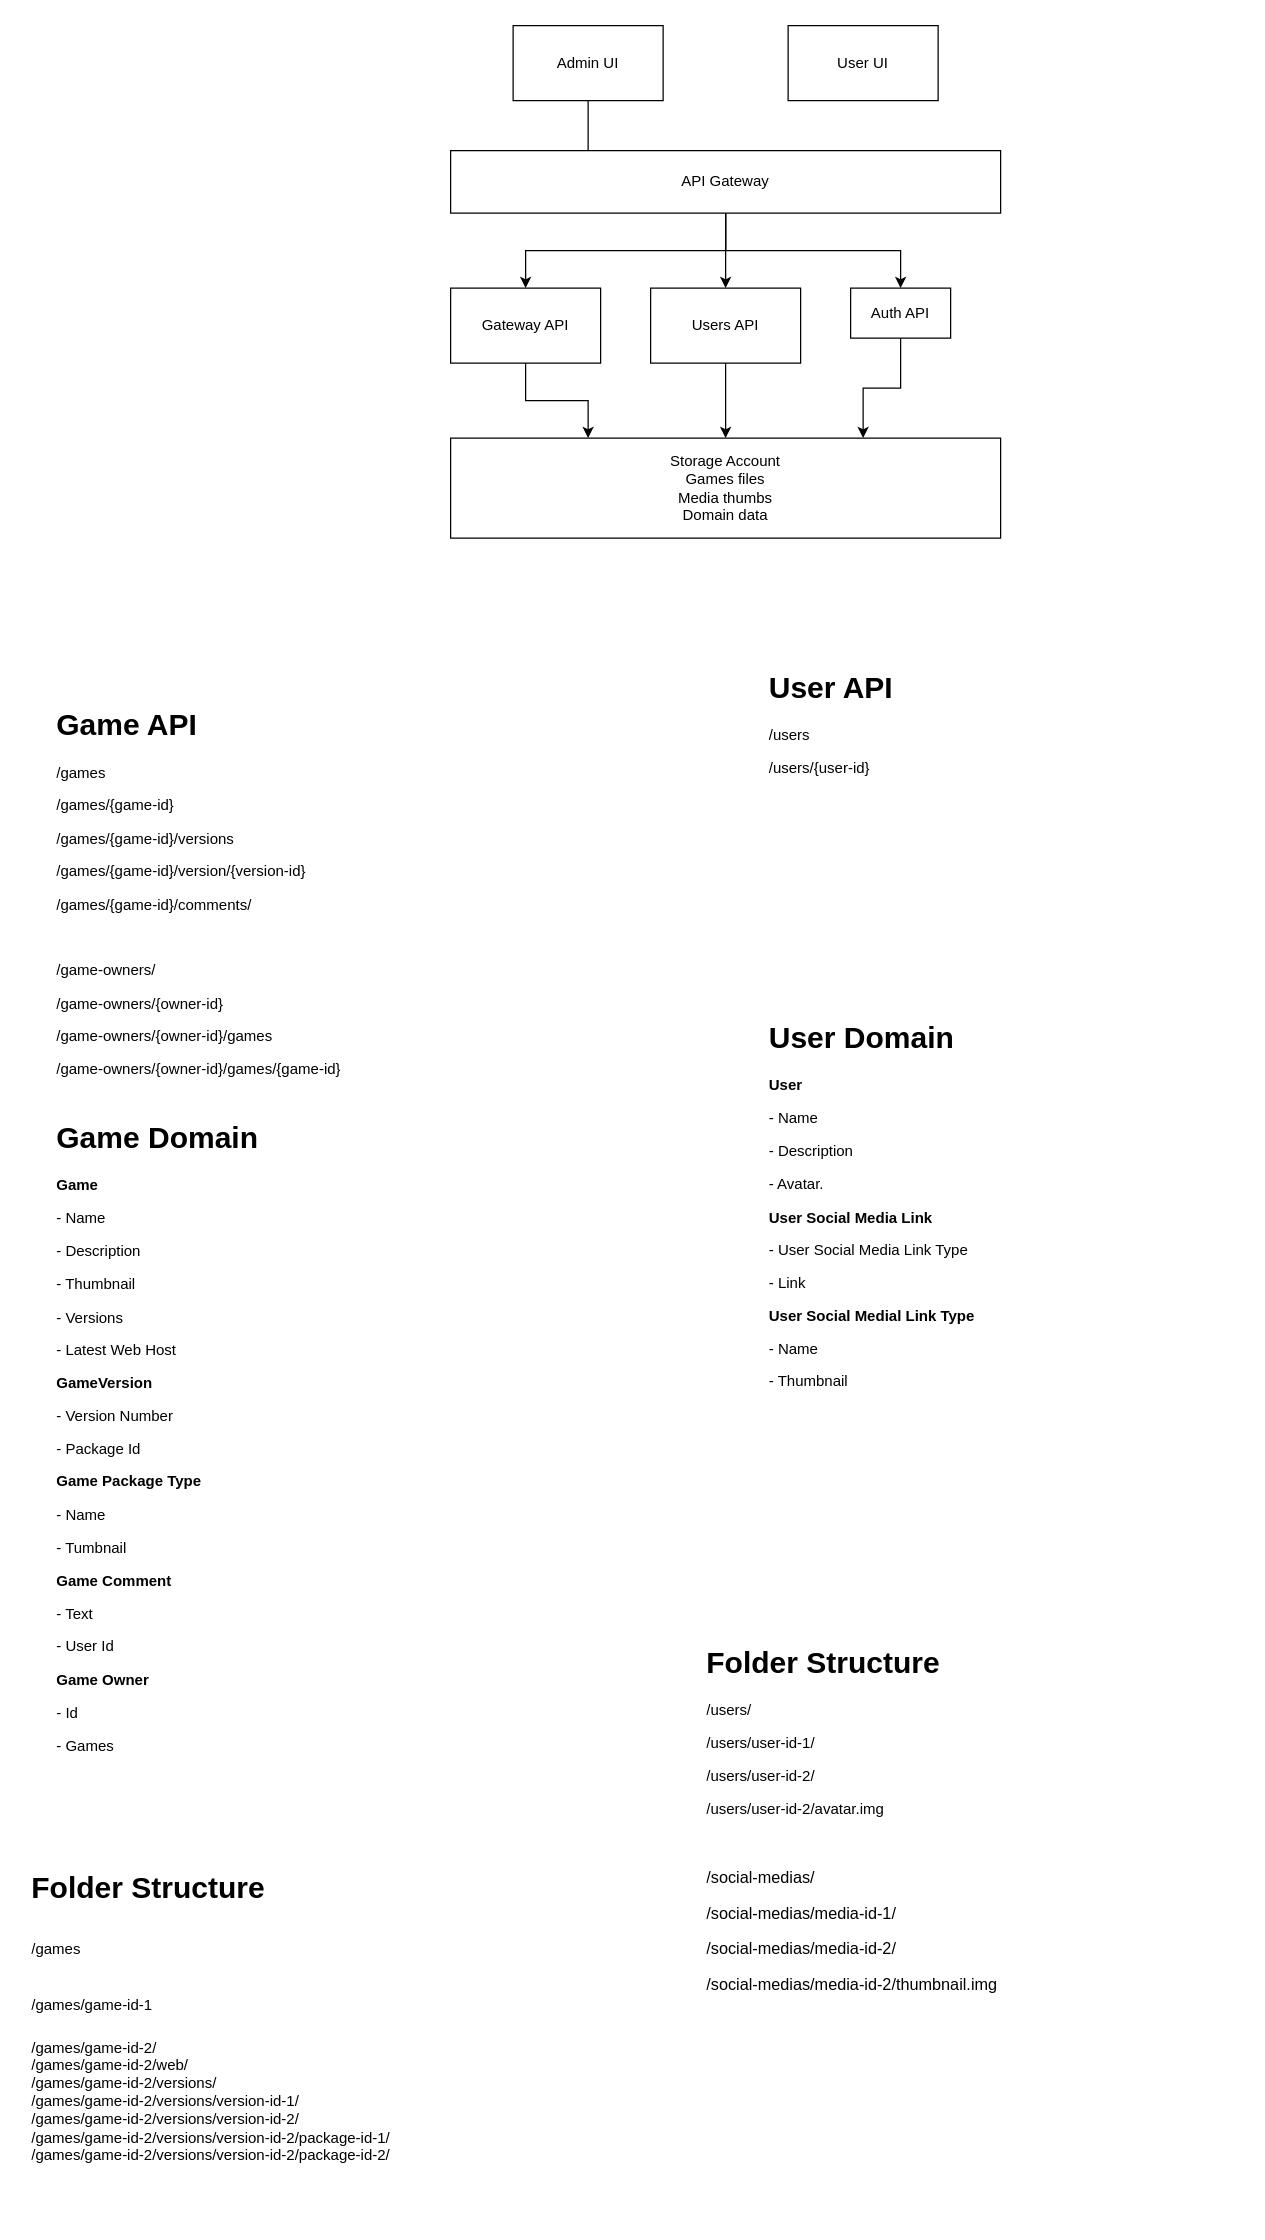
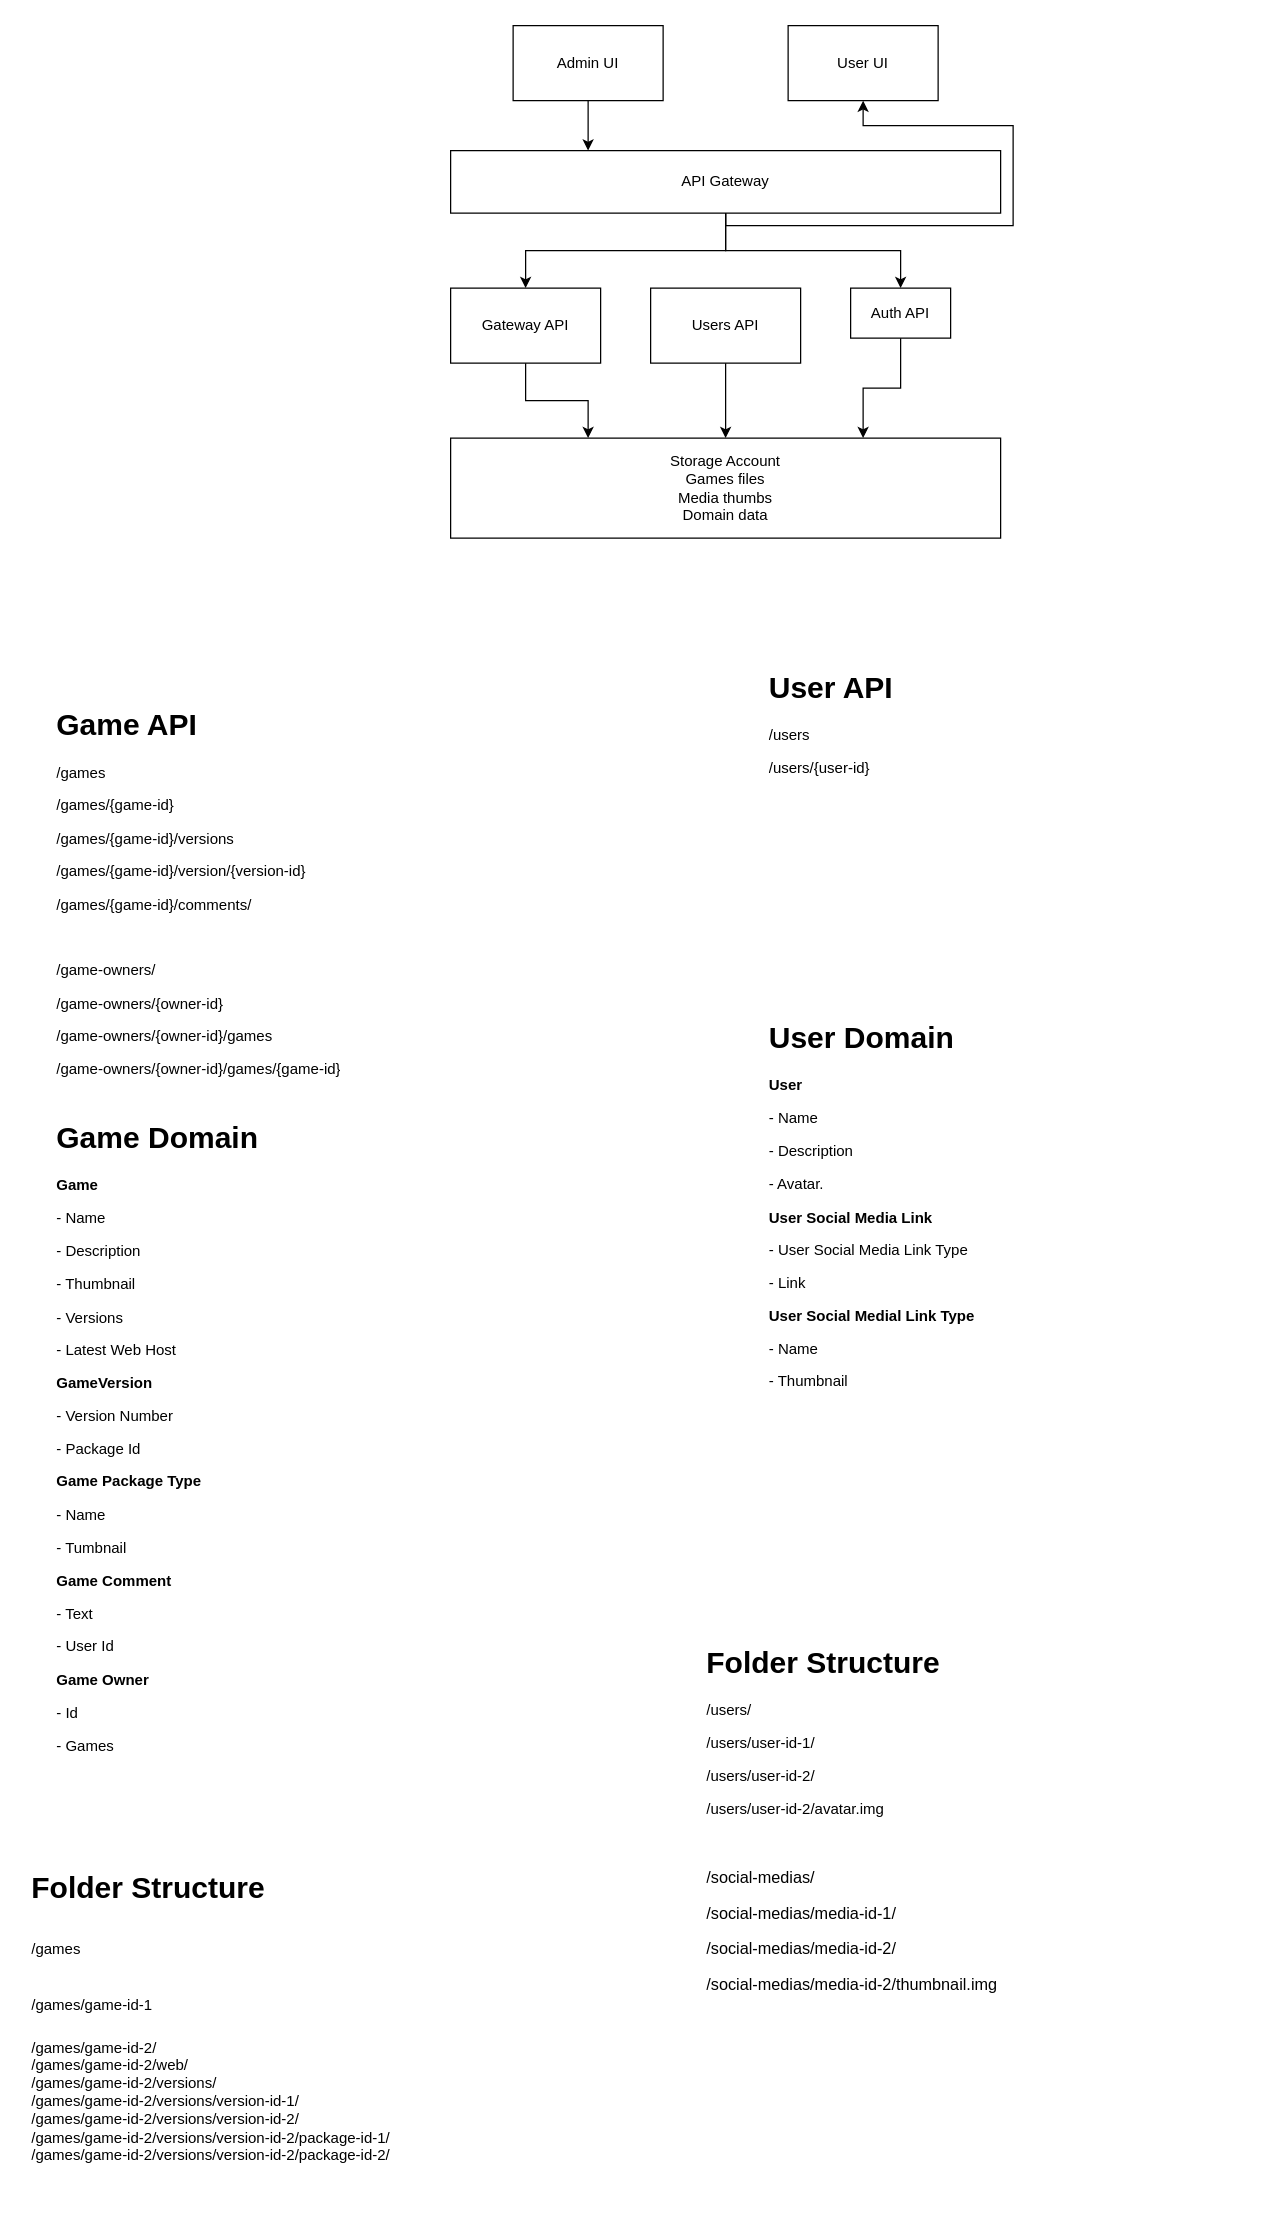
(588, 144) -> (588, 141)
(726, 266) -> (1004, 226)
